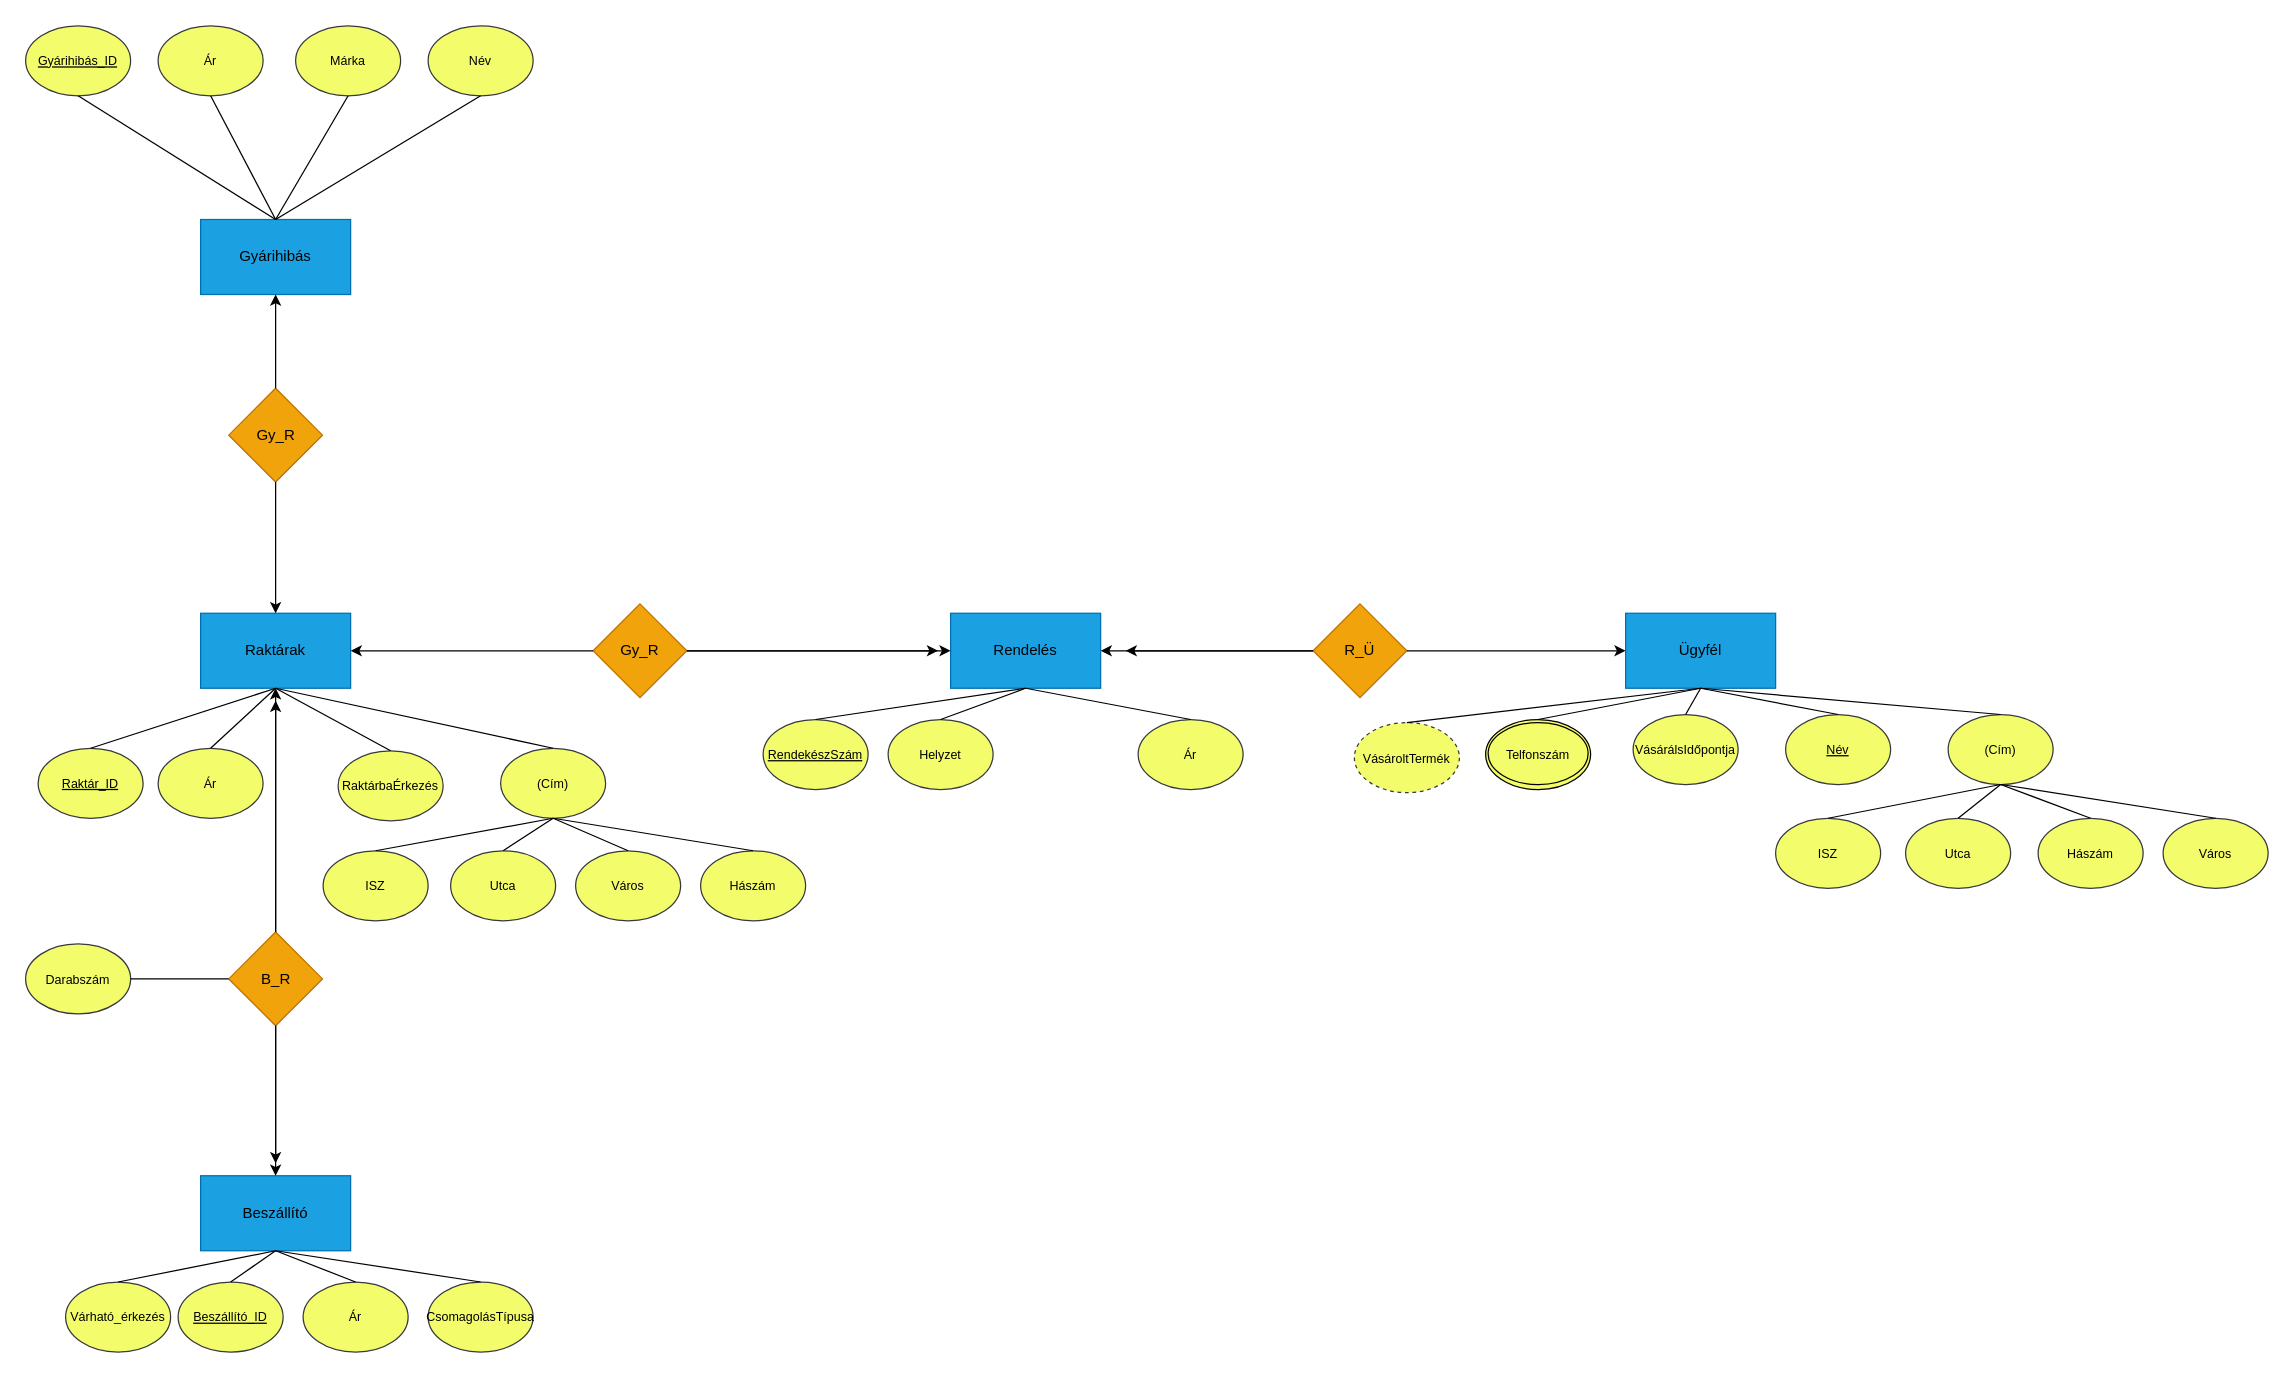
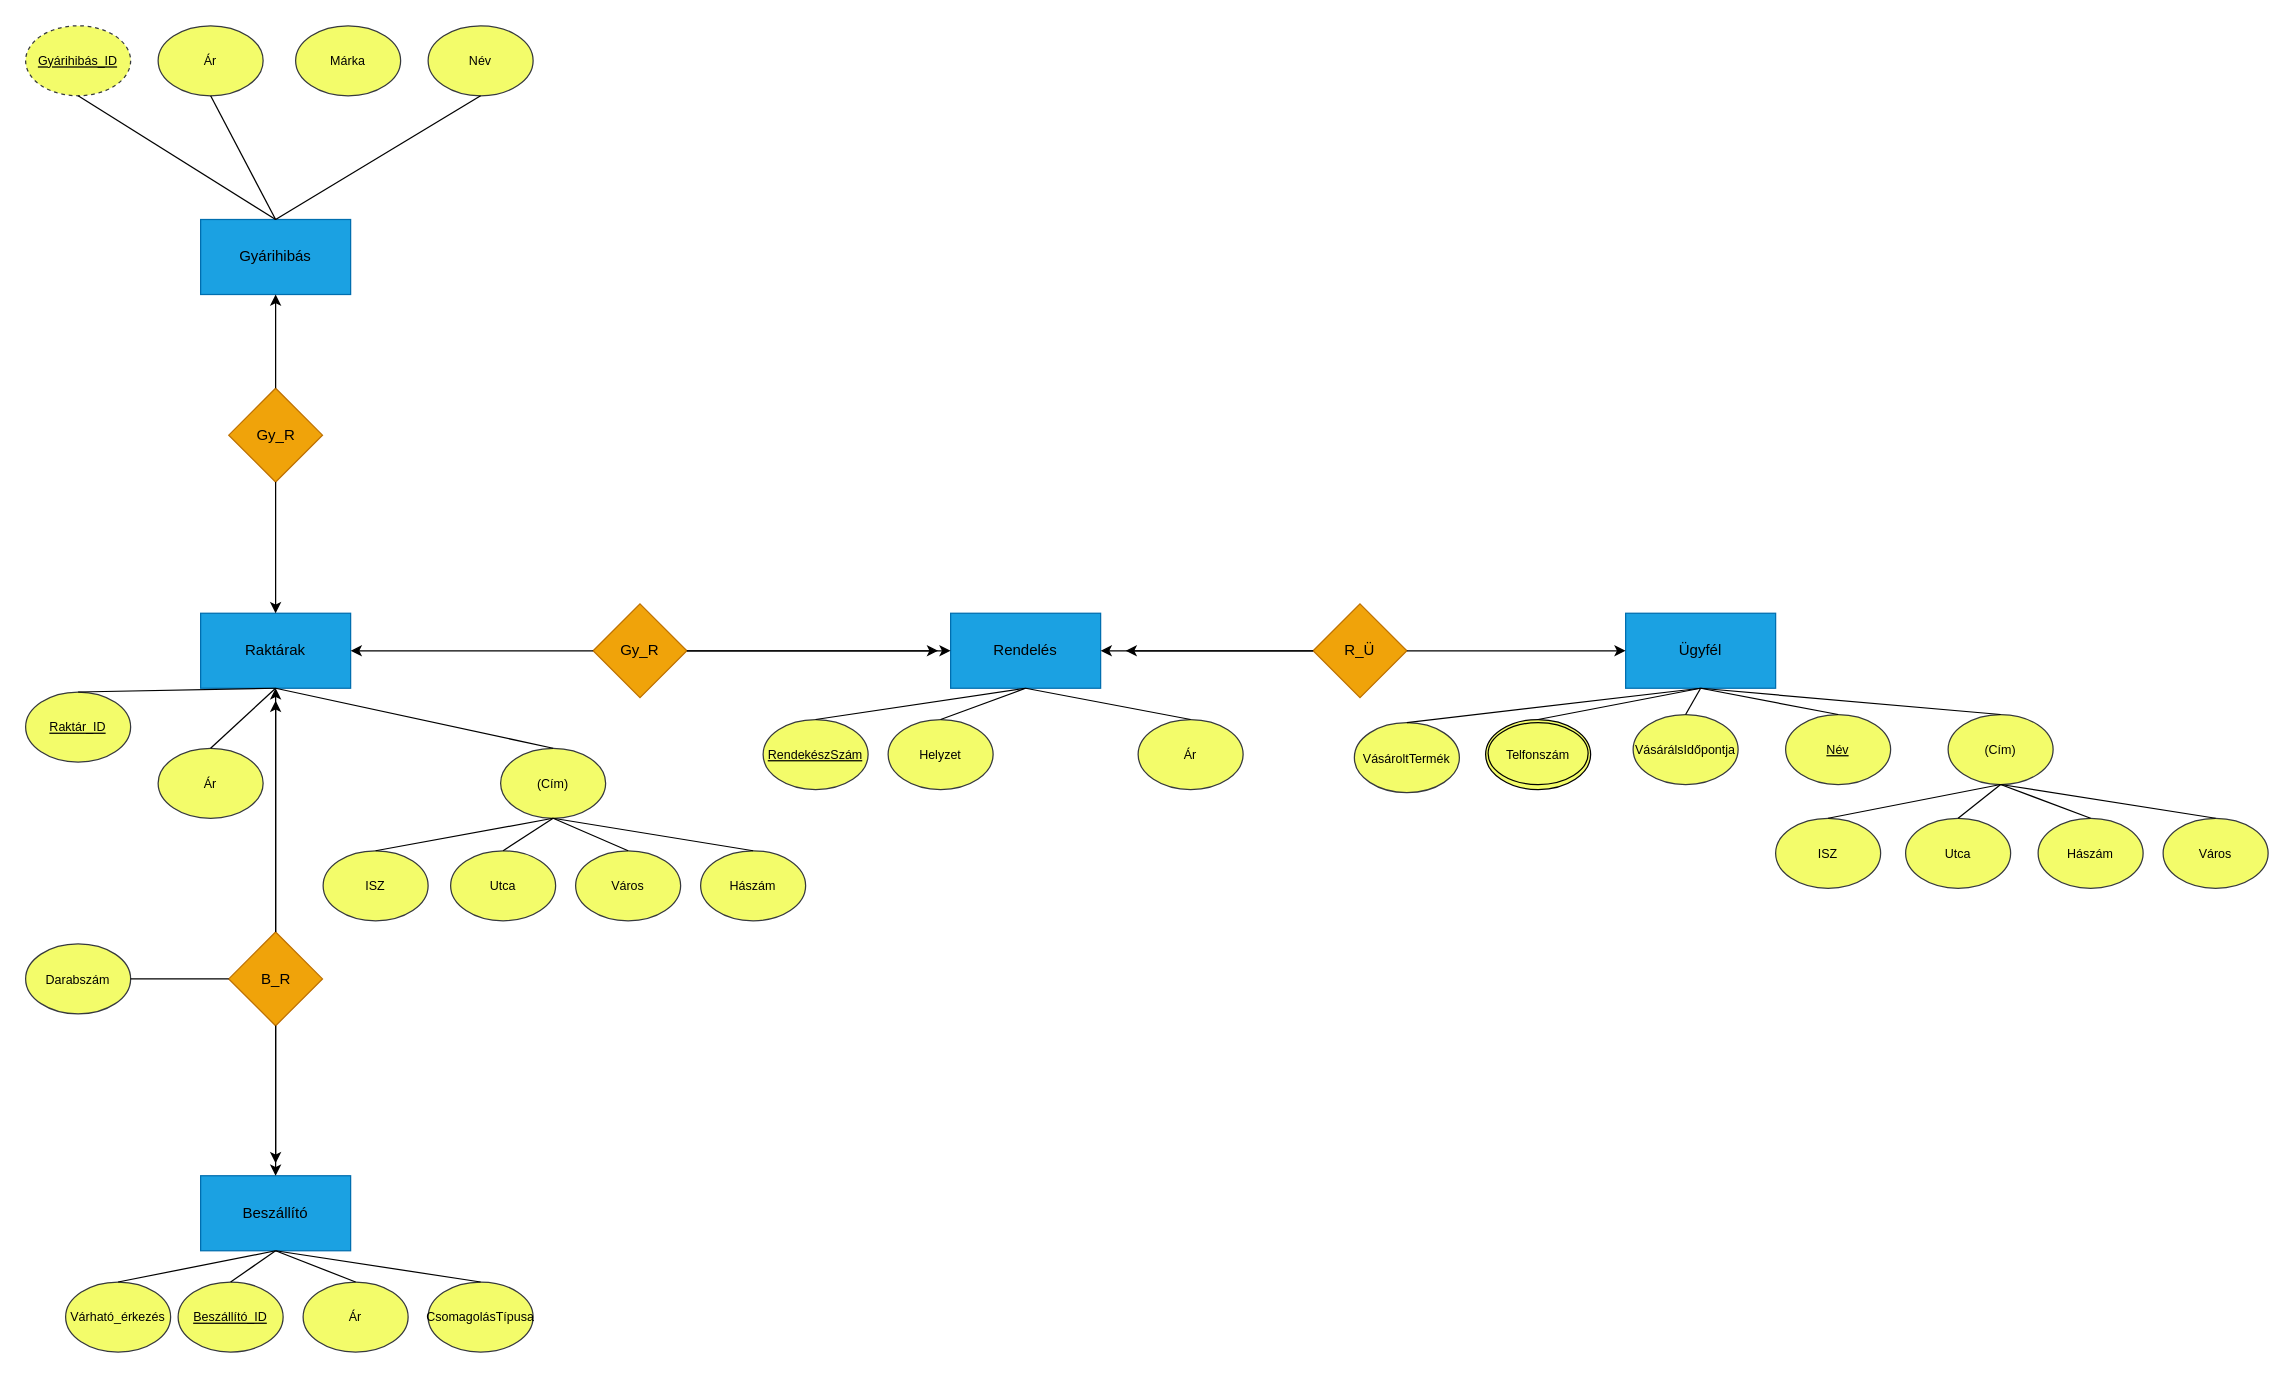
(78, 61) -> (78, 61)
(314, 154) -> none
(335, 720) -> none
(1407, 758) -> (1407, 758)
(91, 783) -> (78, 727)
(391, 786) -> none
